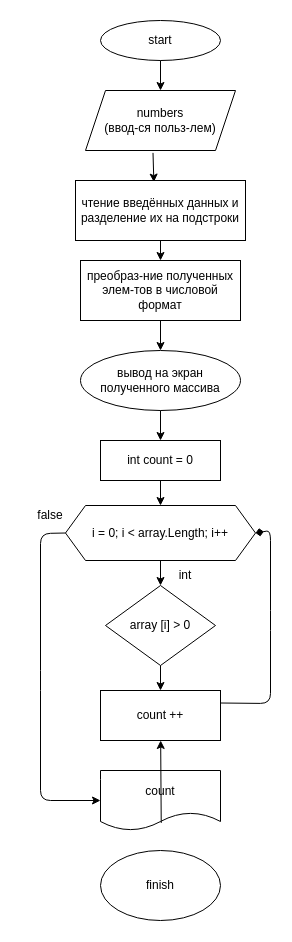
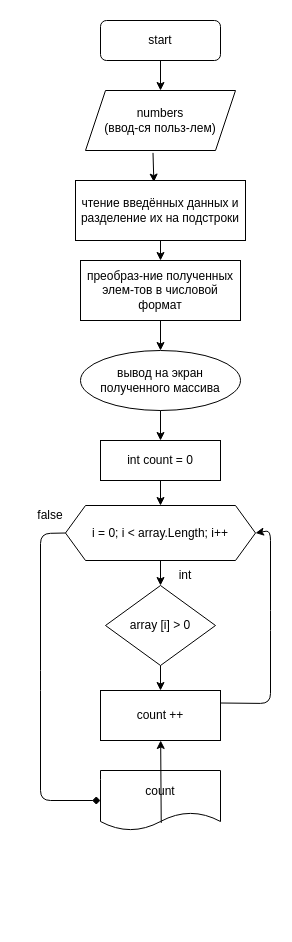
(161, 41) -> (161, 41)
(264, 532) -> (263, 532)
(92, 801) -> (92, 801)
(161, 886) -> none
